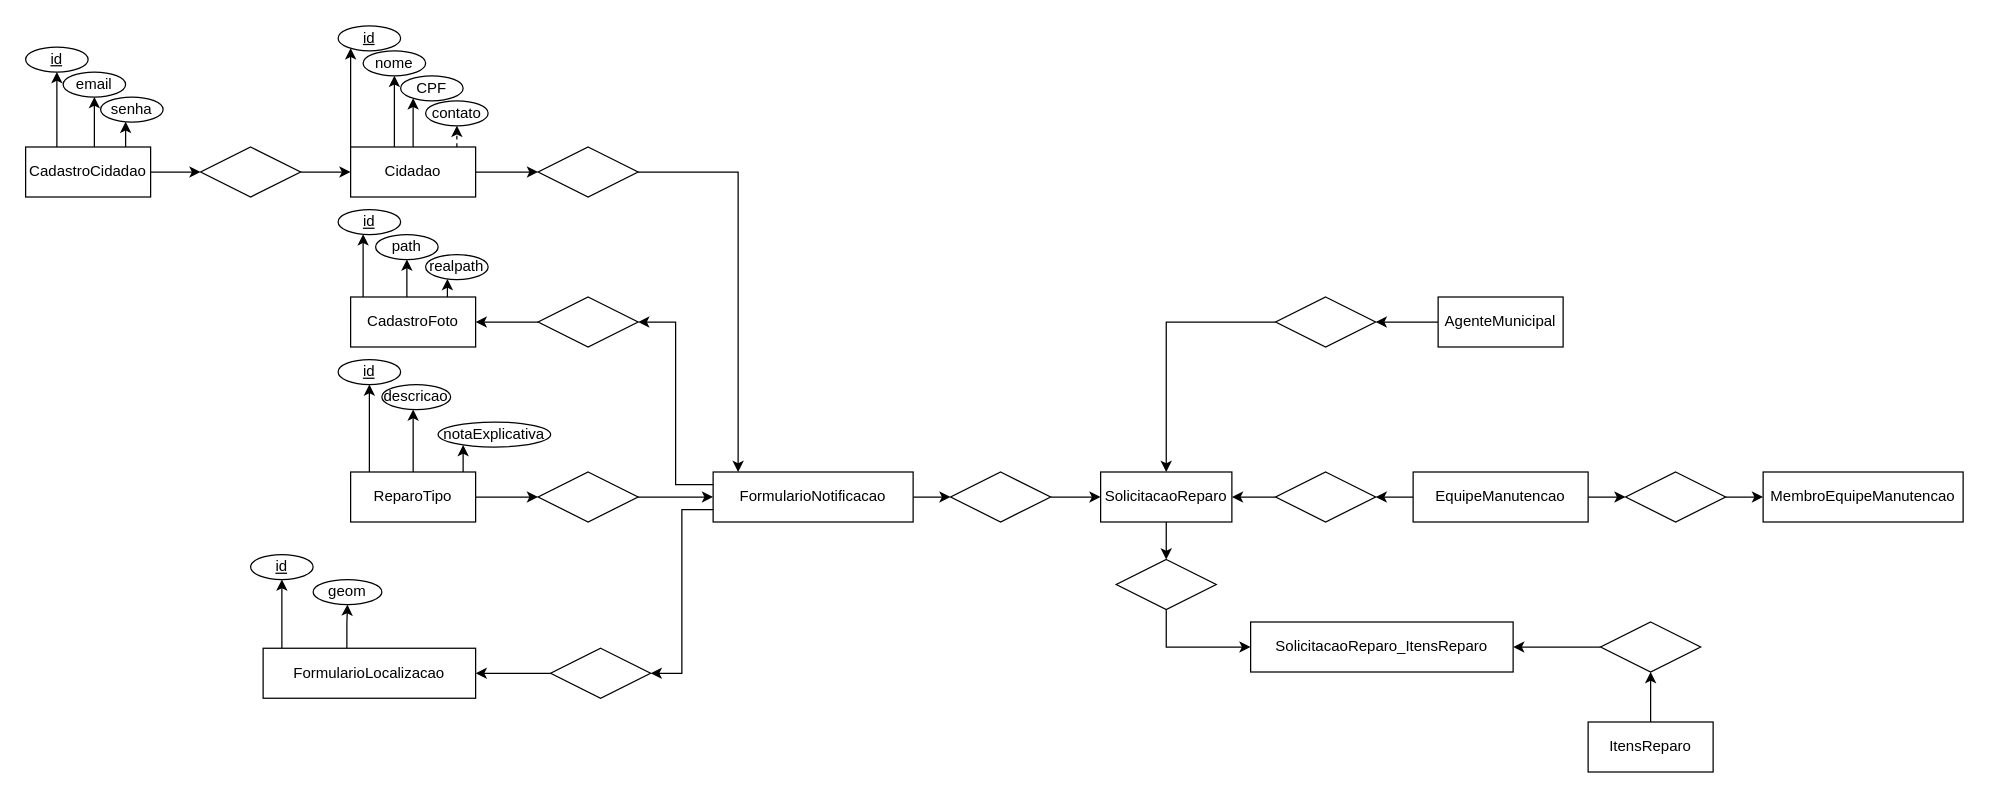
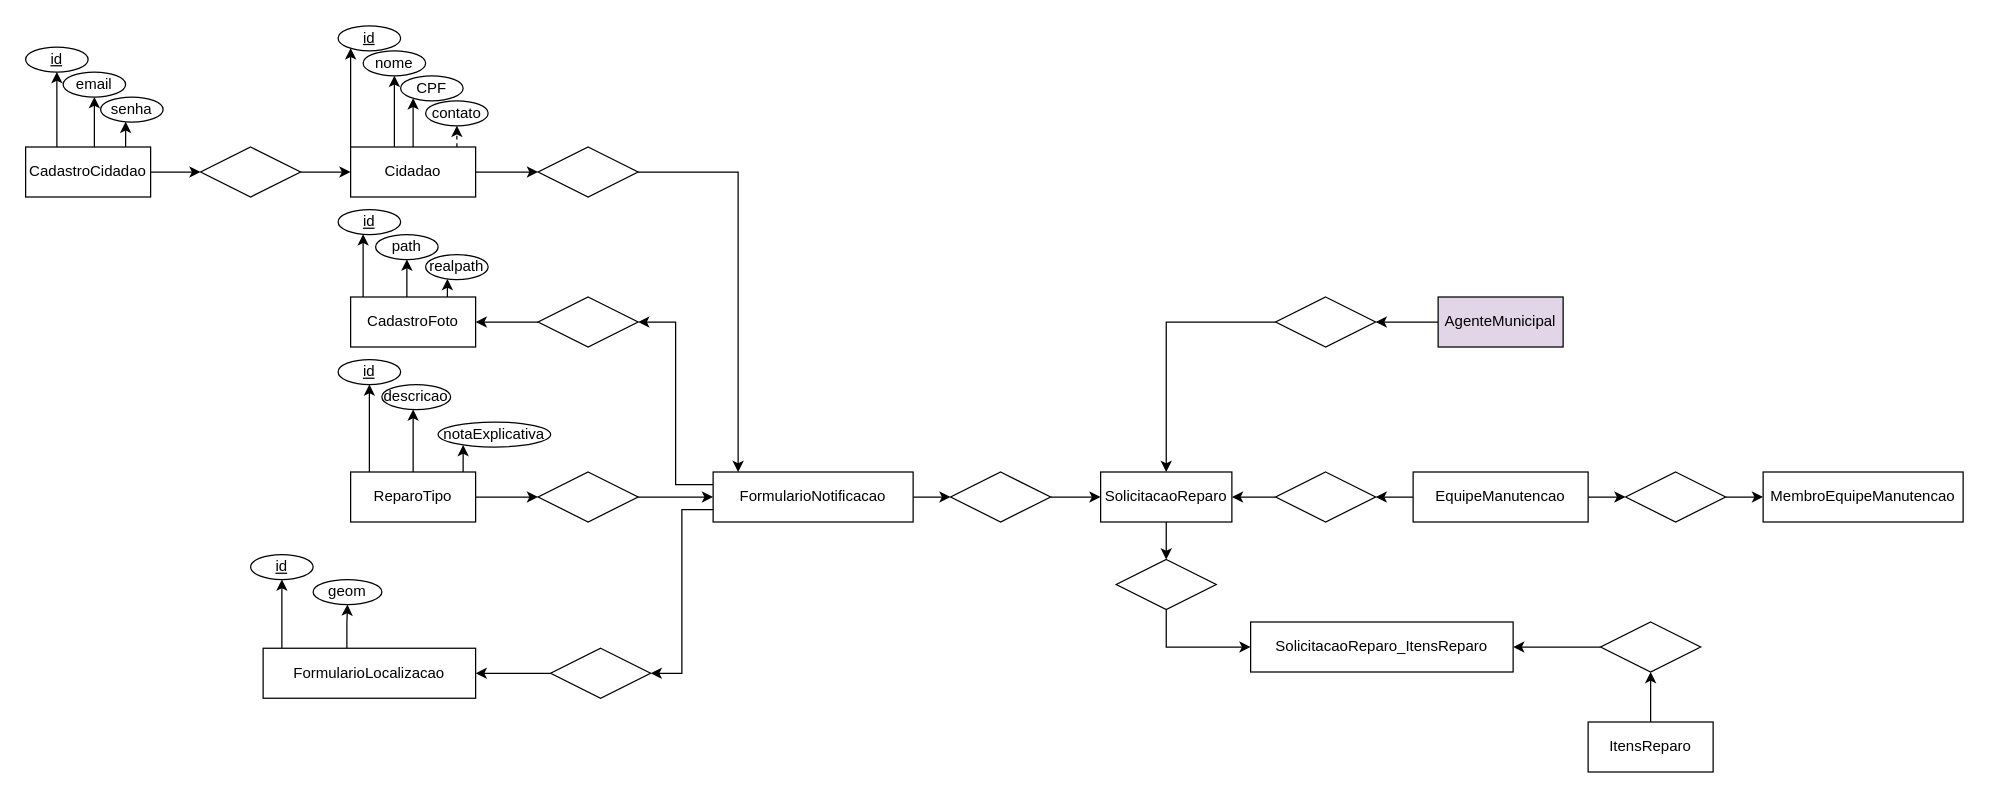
(1501, 322) -> (1501, 322)
